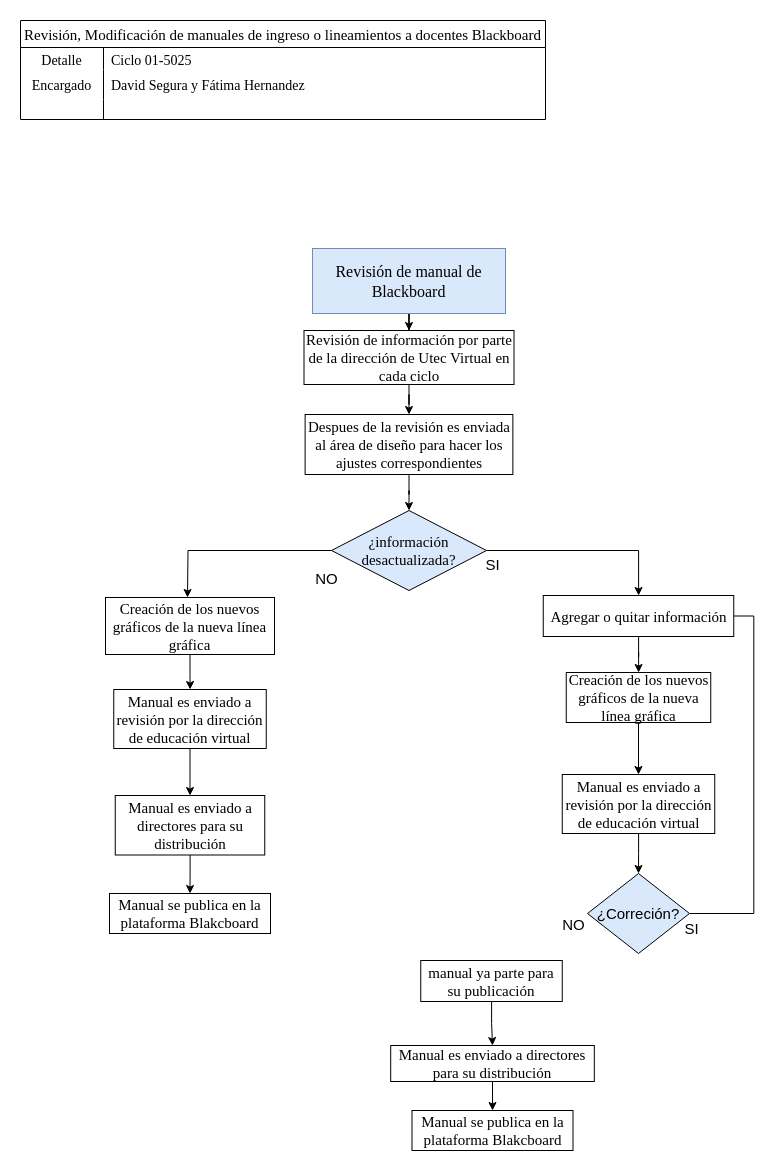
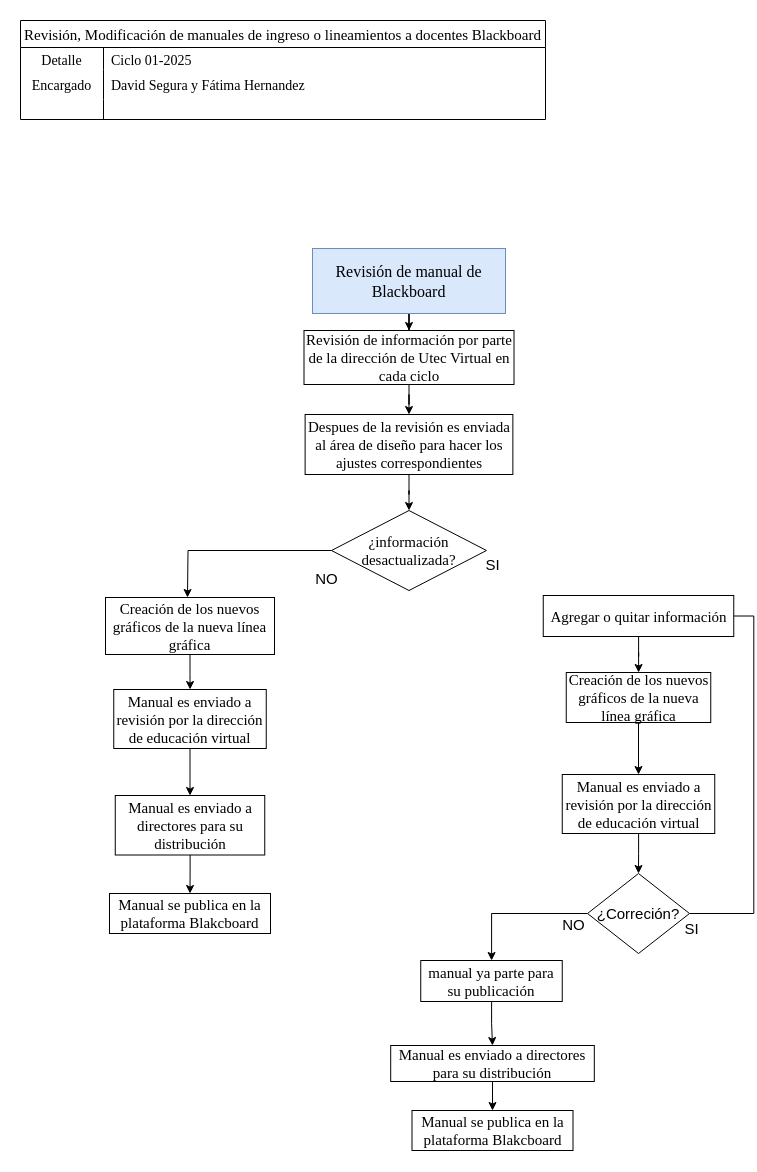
(164, 59) -> (164, 59)
(409, 551) -> (409, 551)
(582, 551) -> none
none -> (520, 914)
(639, 914) -> (639, 914)
